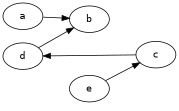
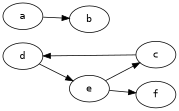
(53, 40) -> (53, 71)
none -> (156, 95)
